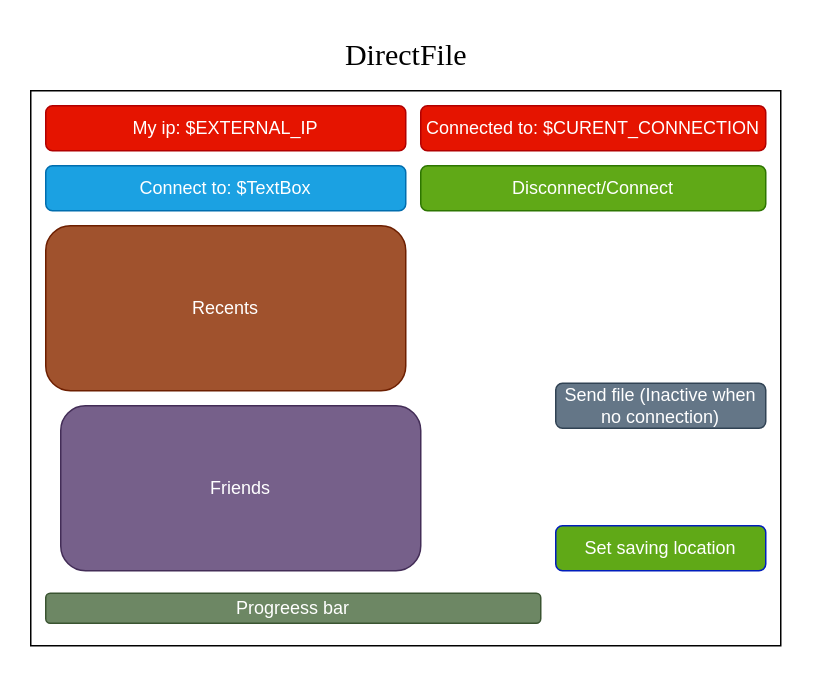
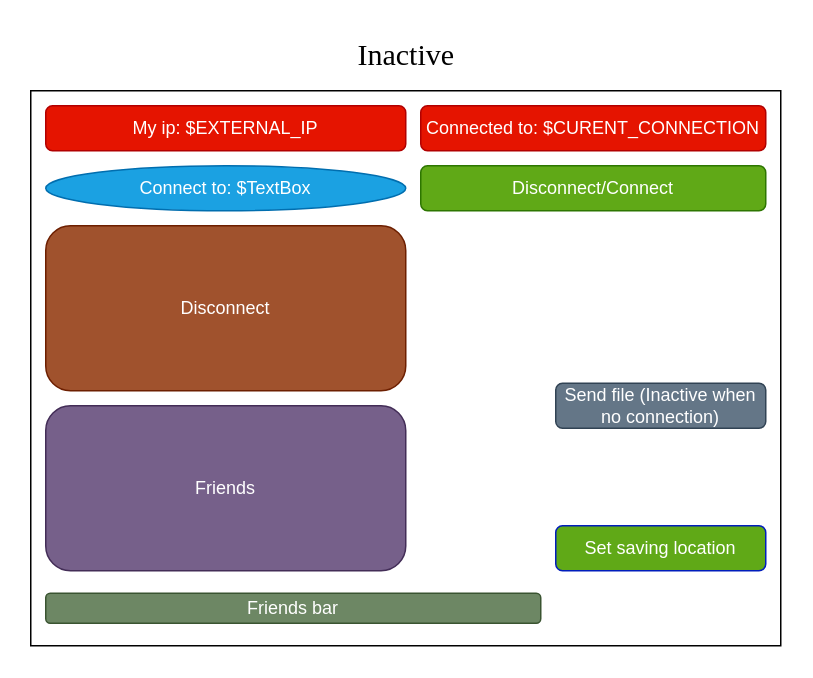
(407, 53) -> (407, 53)
(226, 188) -> (226, 188)
(226, 308) -> (226, 308)
(241, 488) -> (226, 488)
(293, 608) -> (293, 608)
